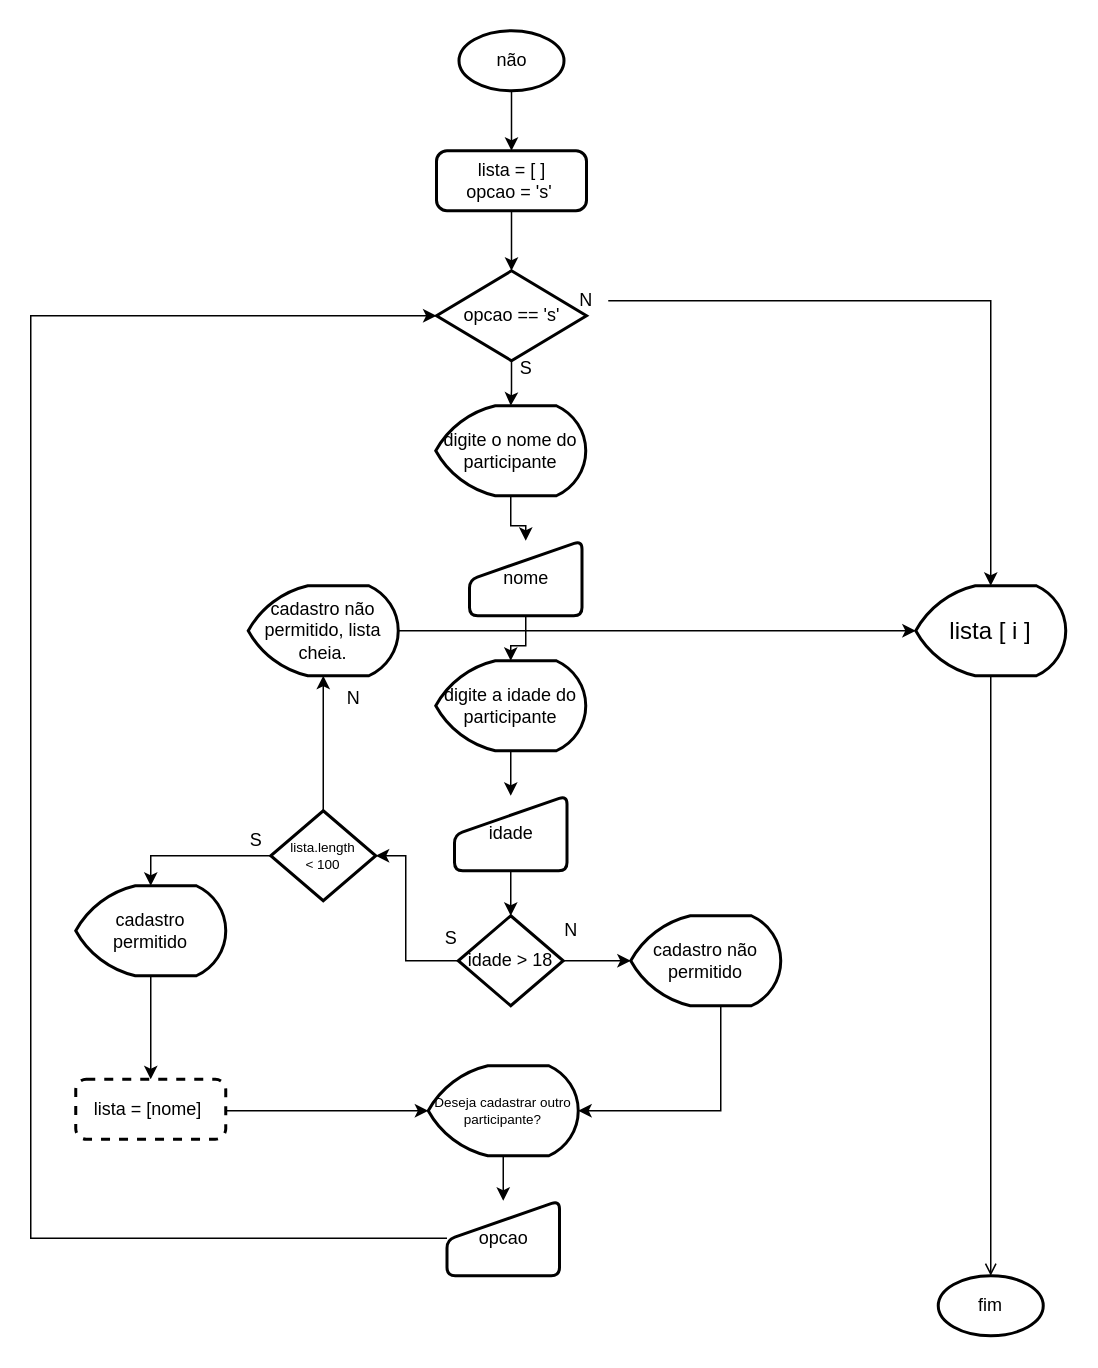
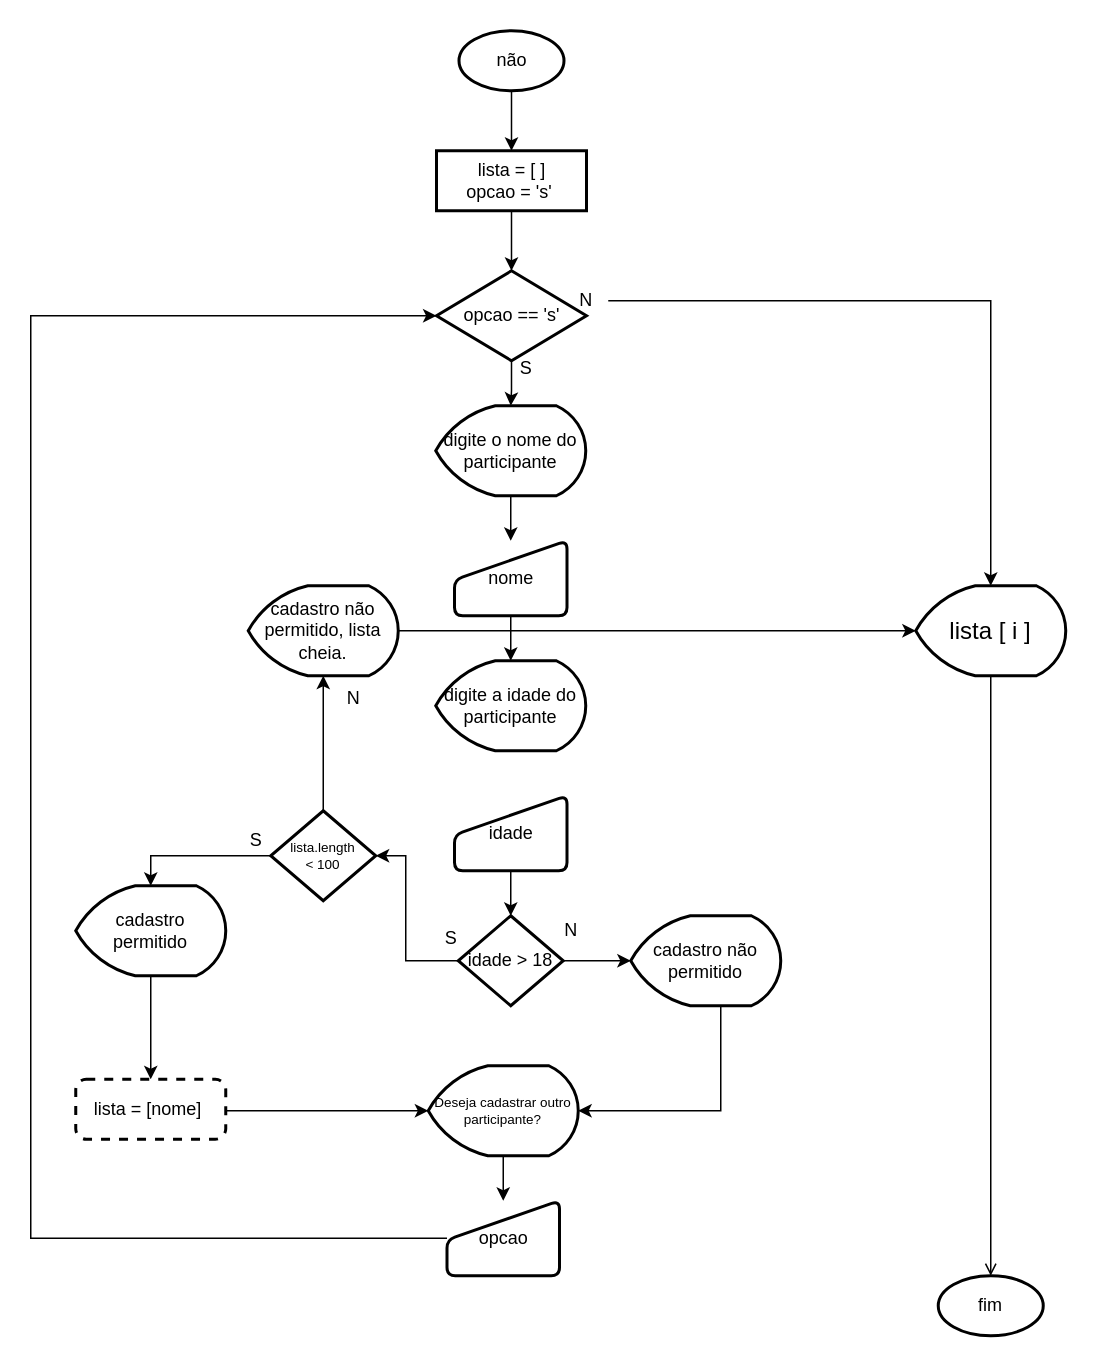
(512, 181) -> (512, 181)
(526, 578) -> (511, 578)
(511, 779) -> none
